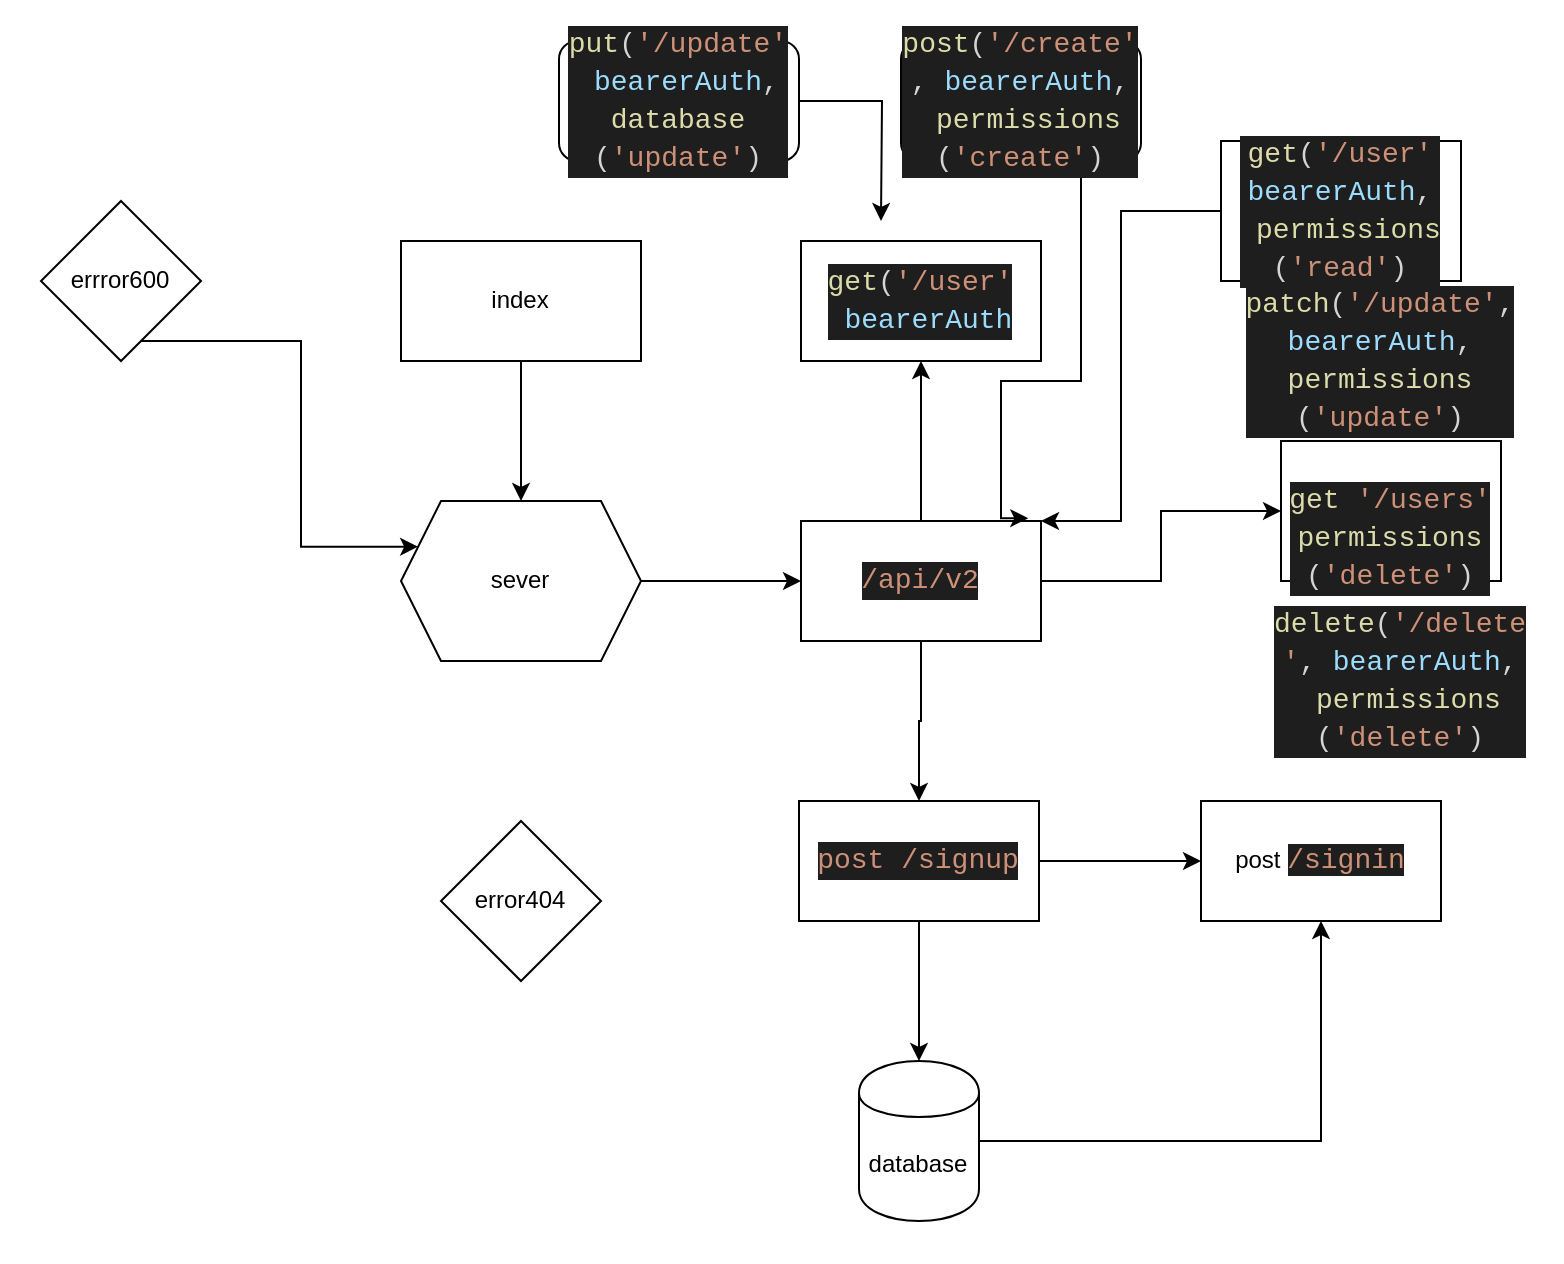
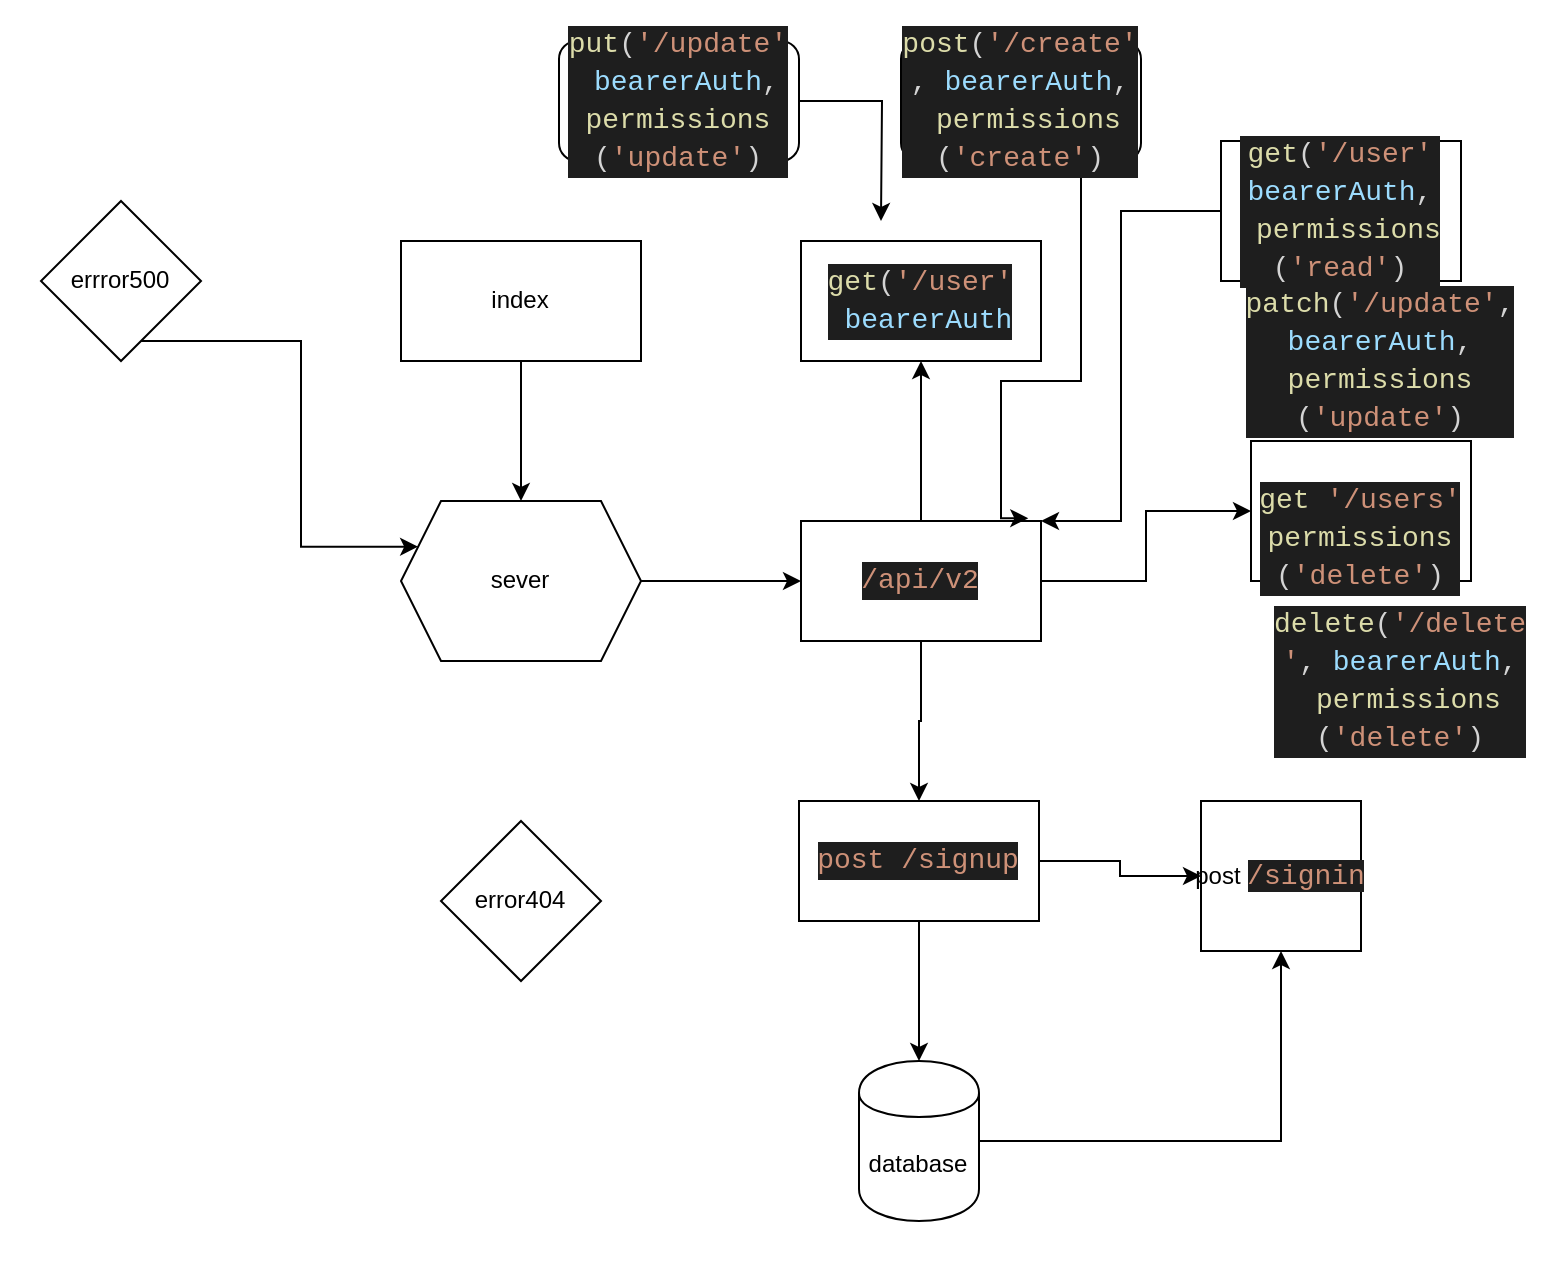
(679, 101) -> (679, 101)
(121, 281) -> (121, 281)
(1391, 511) -> (1361, 511)
(1321, 861) -> (1281, 876)
